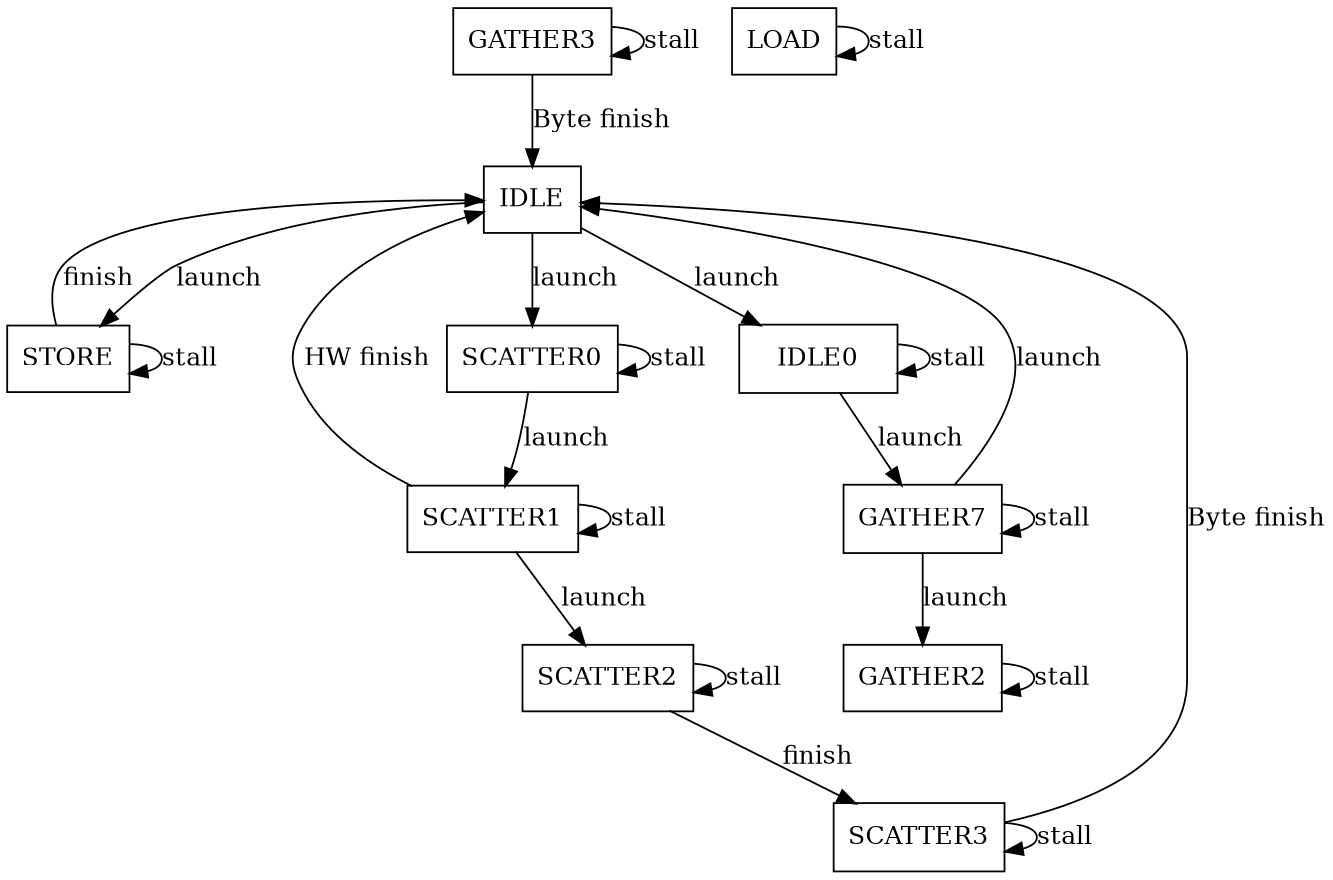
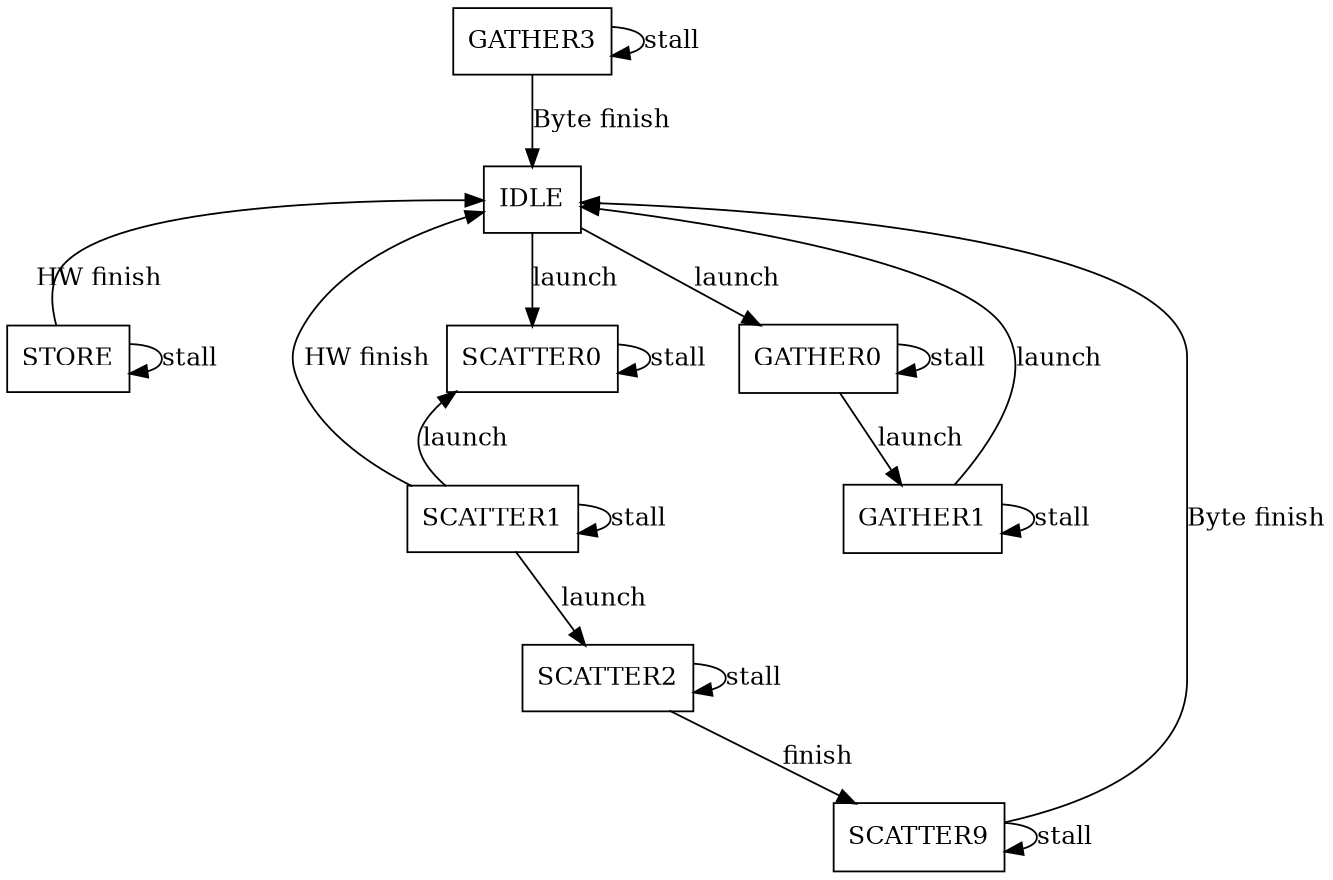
(784, 41) -> none
(288, 228) -> none
(99, 279) -> (99, 279)
(818, 359) -> (818, 359)
(521, 431) -> (419, 445)
(923, 519) -> (923, 519)
(923, 678) -> none
(919, 837) -> (919, 837)
